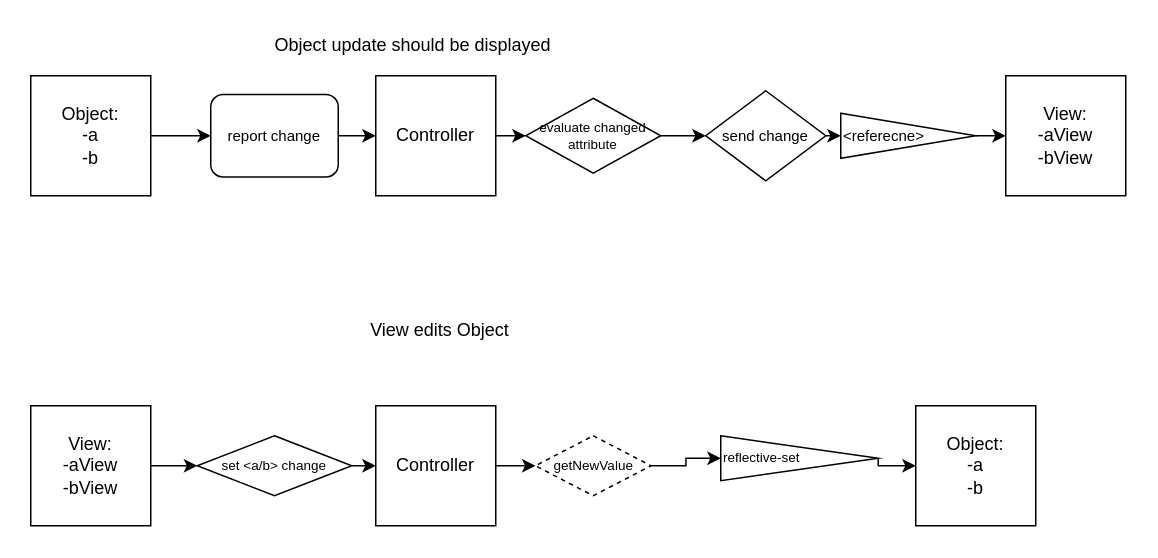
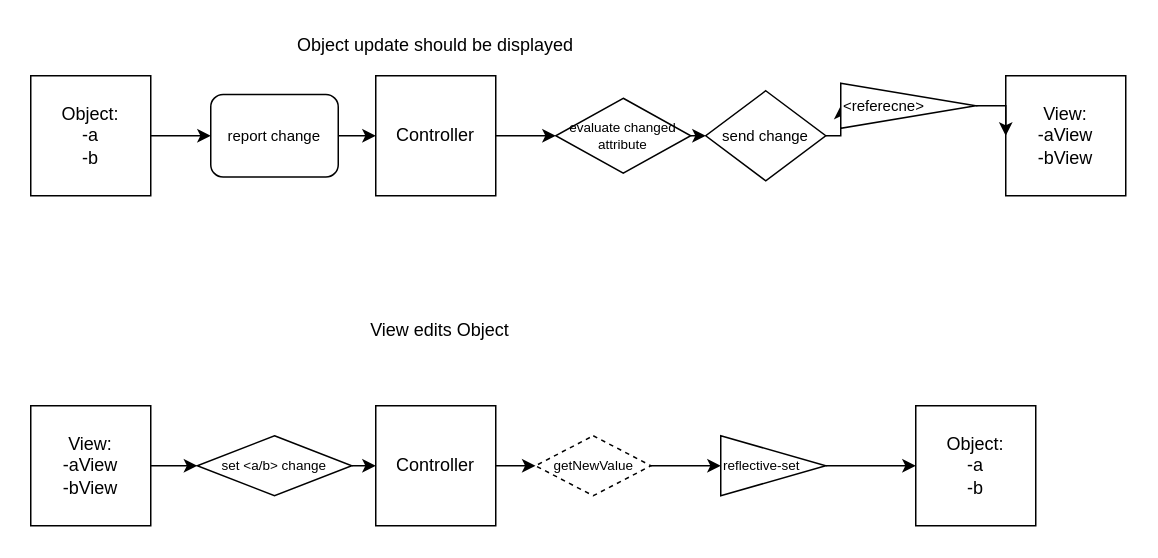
(413, 46) -> (436, 46)
(593, 136) -> (623, 136)
(908, 136) -> (908, 106)
(800, 458) -> (773, 466)
